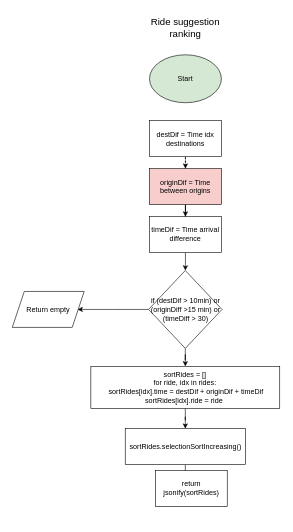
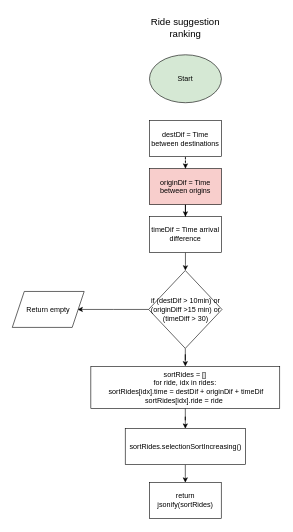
(186, 138) -> (186, 138)
(192, 489) -> (186, 501)
